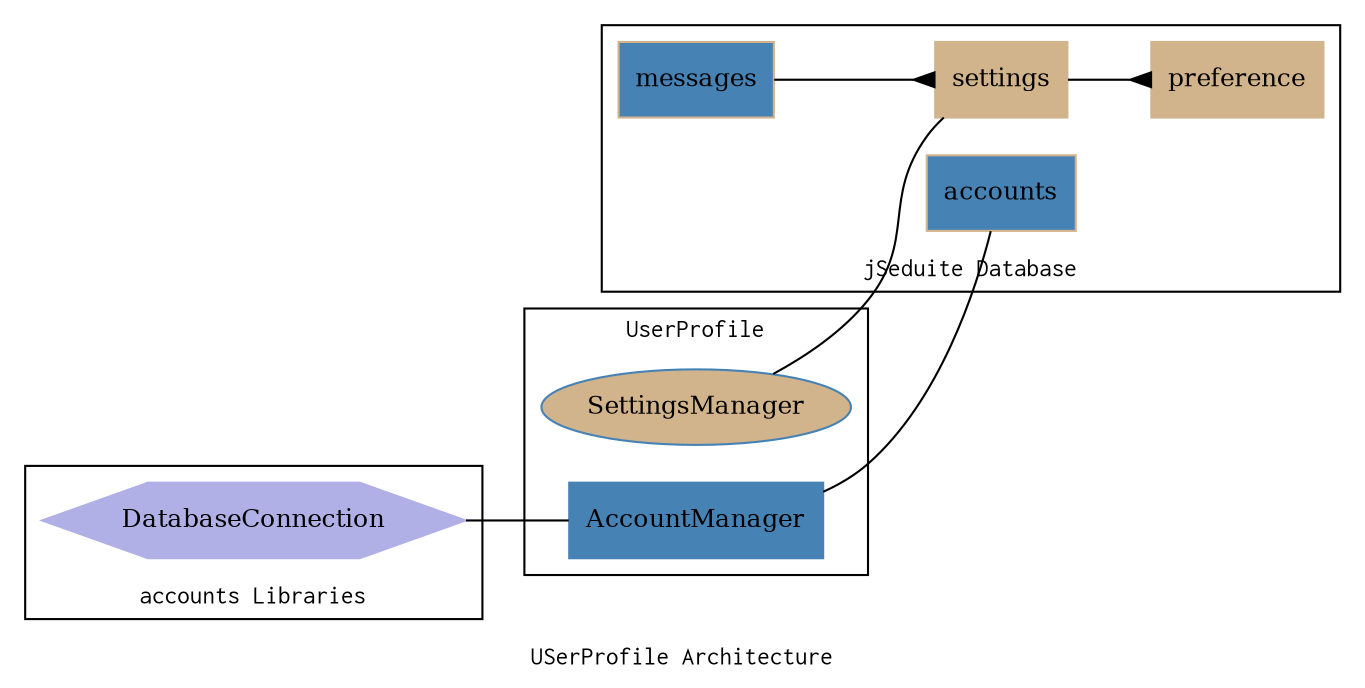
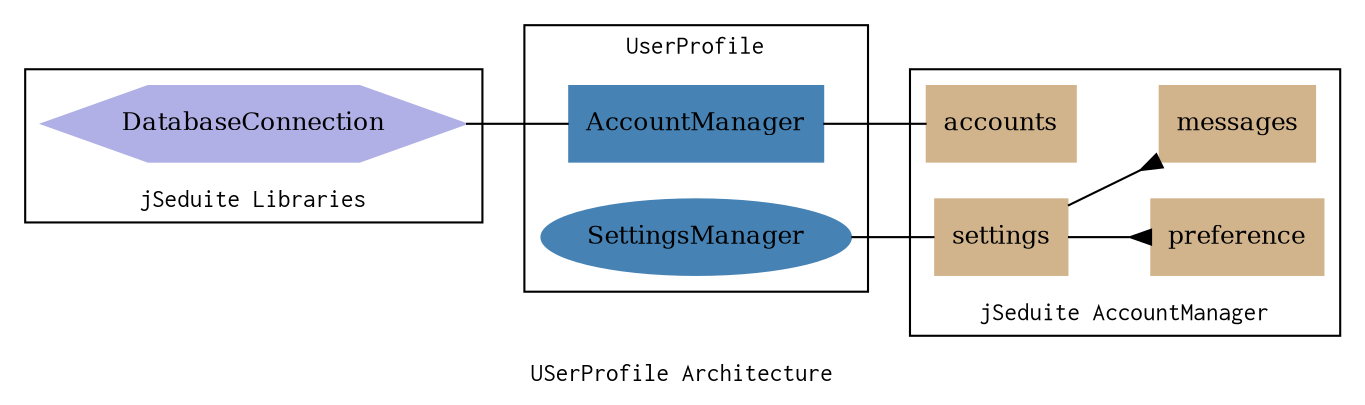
(696, 80) -> (1237, 124)
(844, 80) -> (1104, 188)
(1001, 193) -> (1001, 124)
(971, 270) -> (1125, 314)
(696, 407) -> (696, 237)
(254, 597) -> (254, 200)
